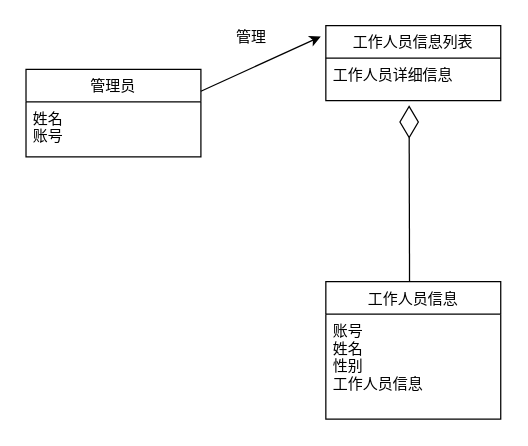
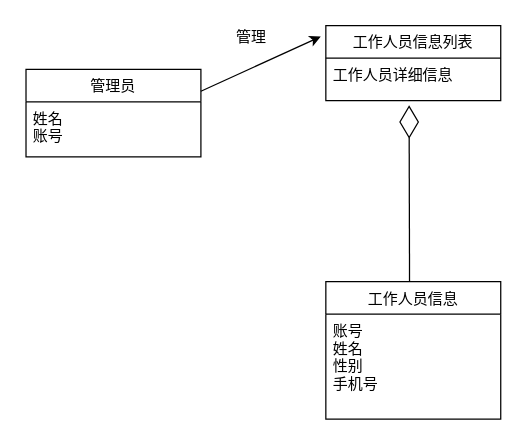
(348, 331) -> (348, 331)
